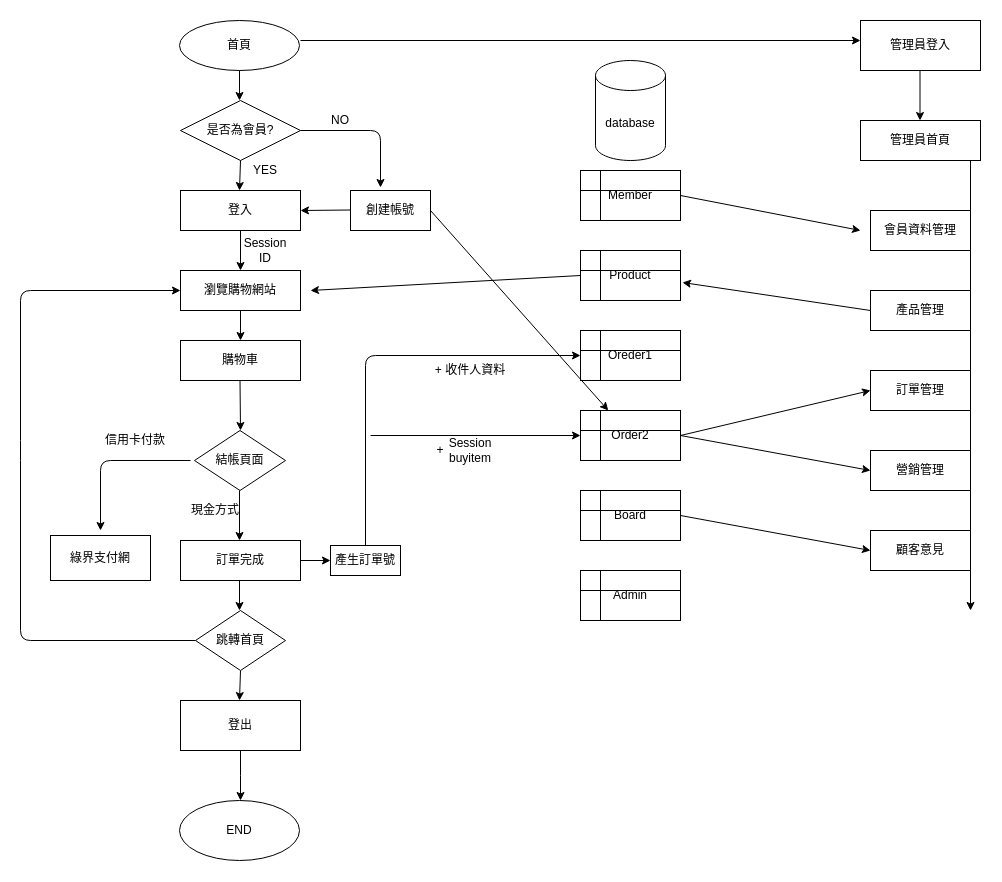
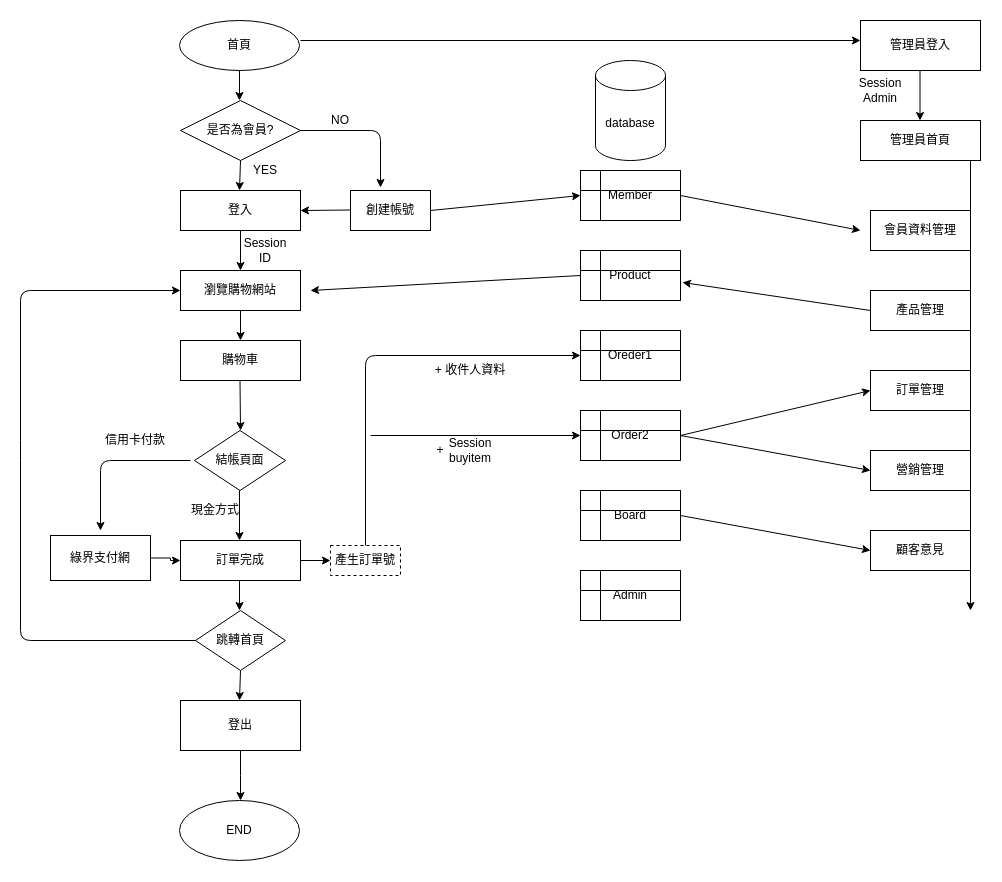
none -> (881, 91)
(517, 308) -> (502, 203)
none -> (163, 558)
(366, 561) -> (366, 561)
